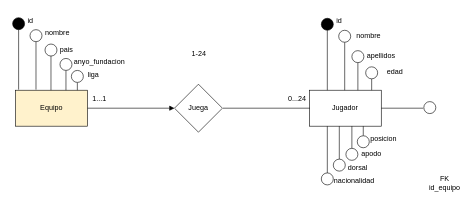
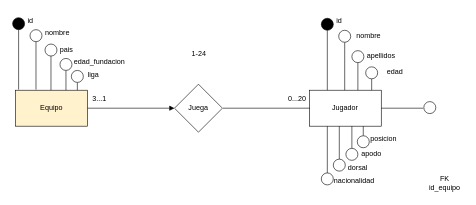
(99, 62) -> (99, 62)
(99, 99) -> (99, 99)
(297, 99) -> (297, 99)
